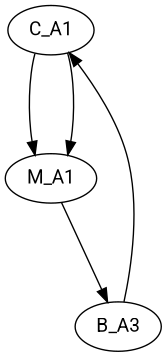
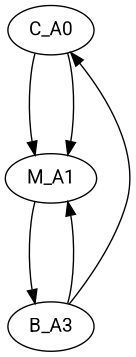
(51, 30) -> (51, 30)
none -> (73, 260)
